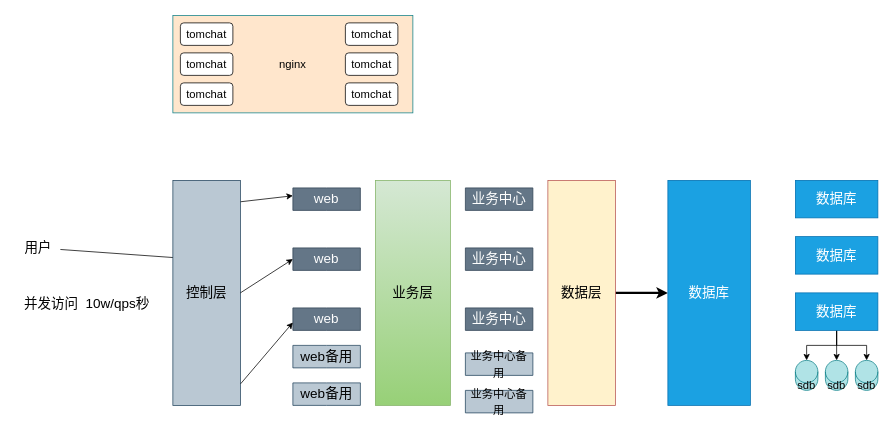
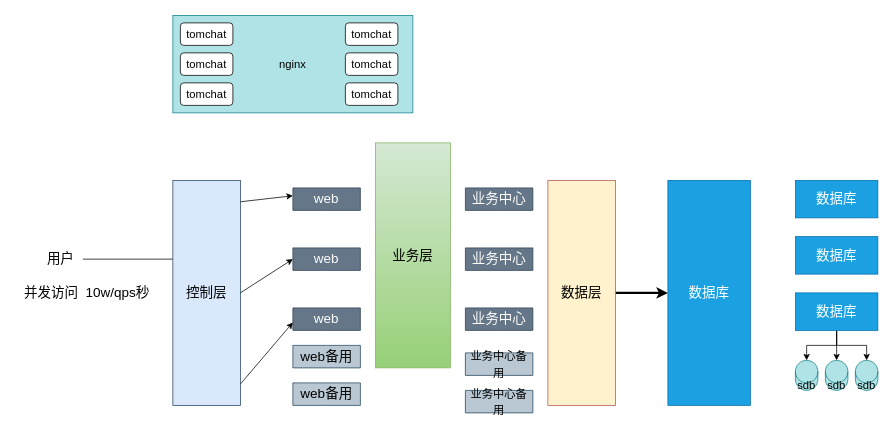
(293, 64) -> (293, 64)
(38, 248) -> (60, 259)
(207, 293) -> (207, 293)
(413, 293) -> (413, 255)
(87, 304) -> (87, 293)
